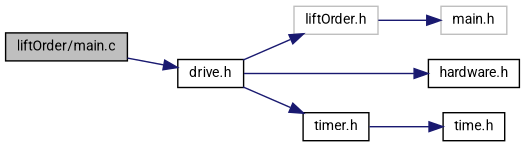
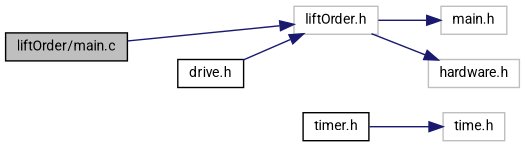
(146, 62) -> (204, 33)
(329, 74) -> (398, 44)
(474, 74) -> (474, 74)
(267, 97) -> none
(474, 127) -> (474, 127)
